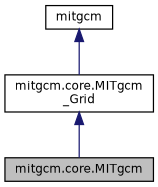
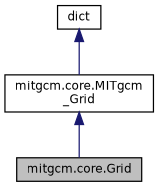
(79, 17) -> (79, 17)
(79, 170) -> (79, 170)
